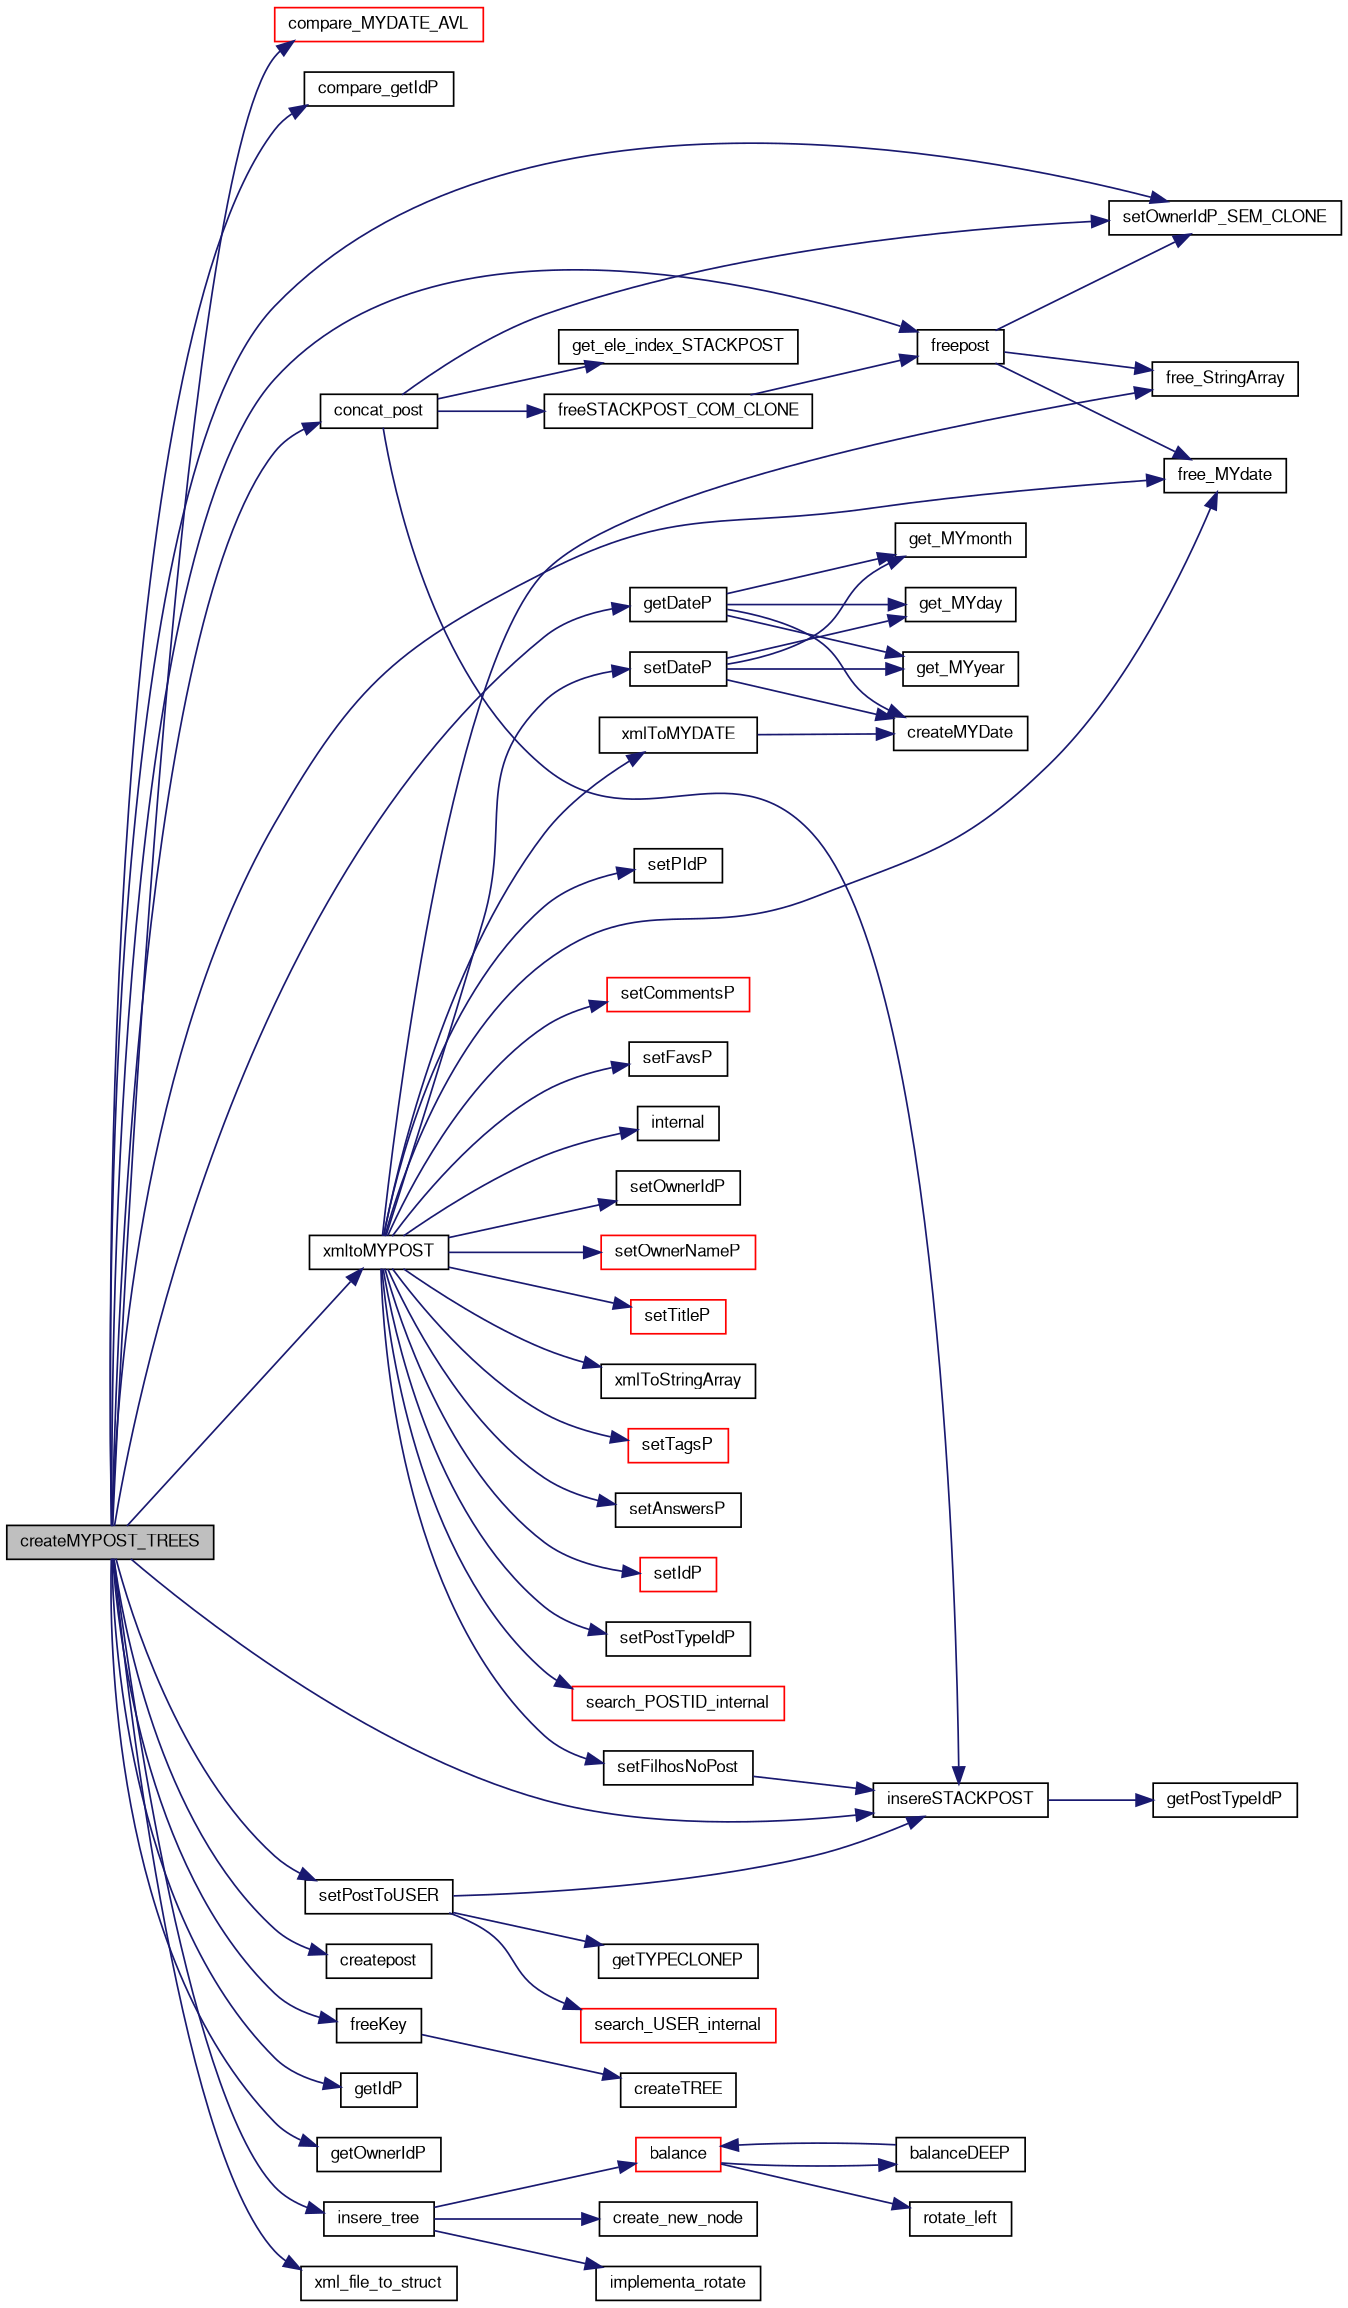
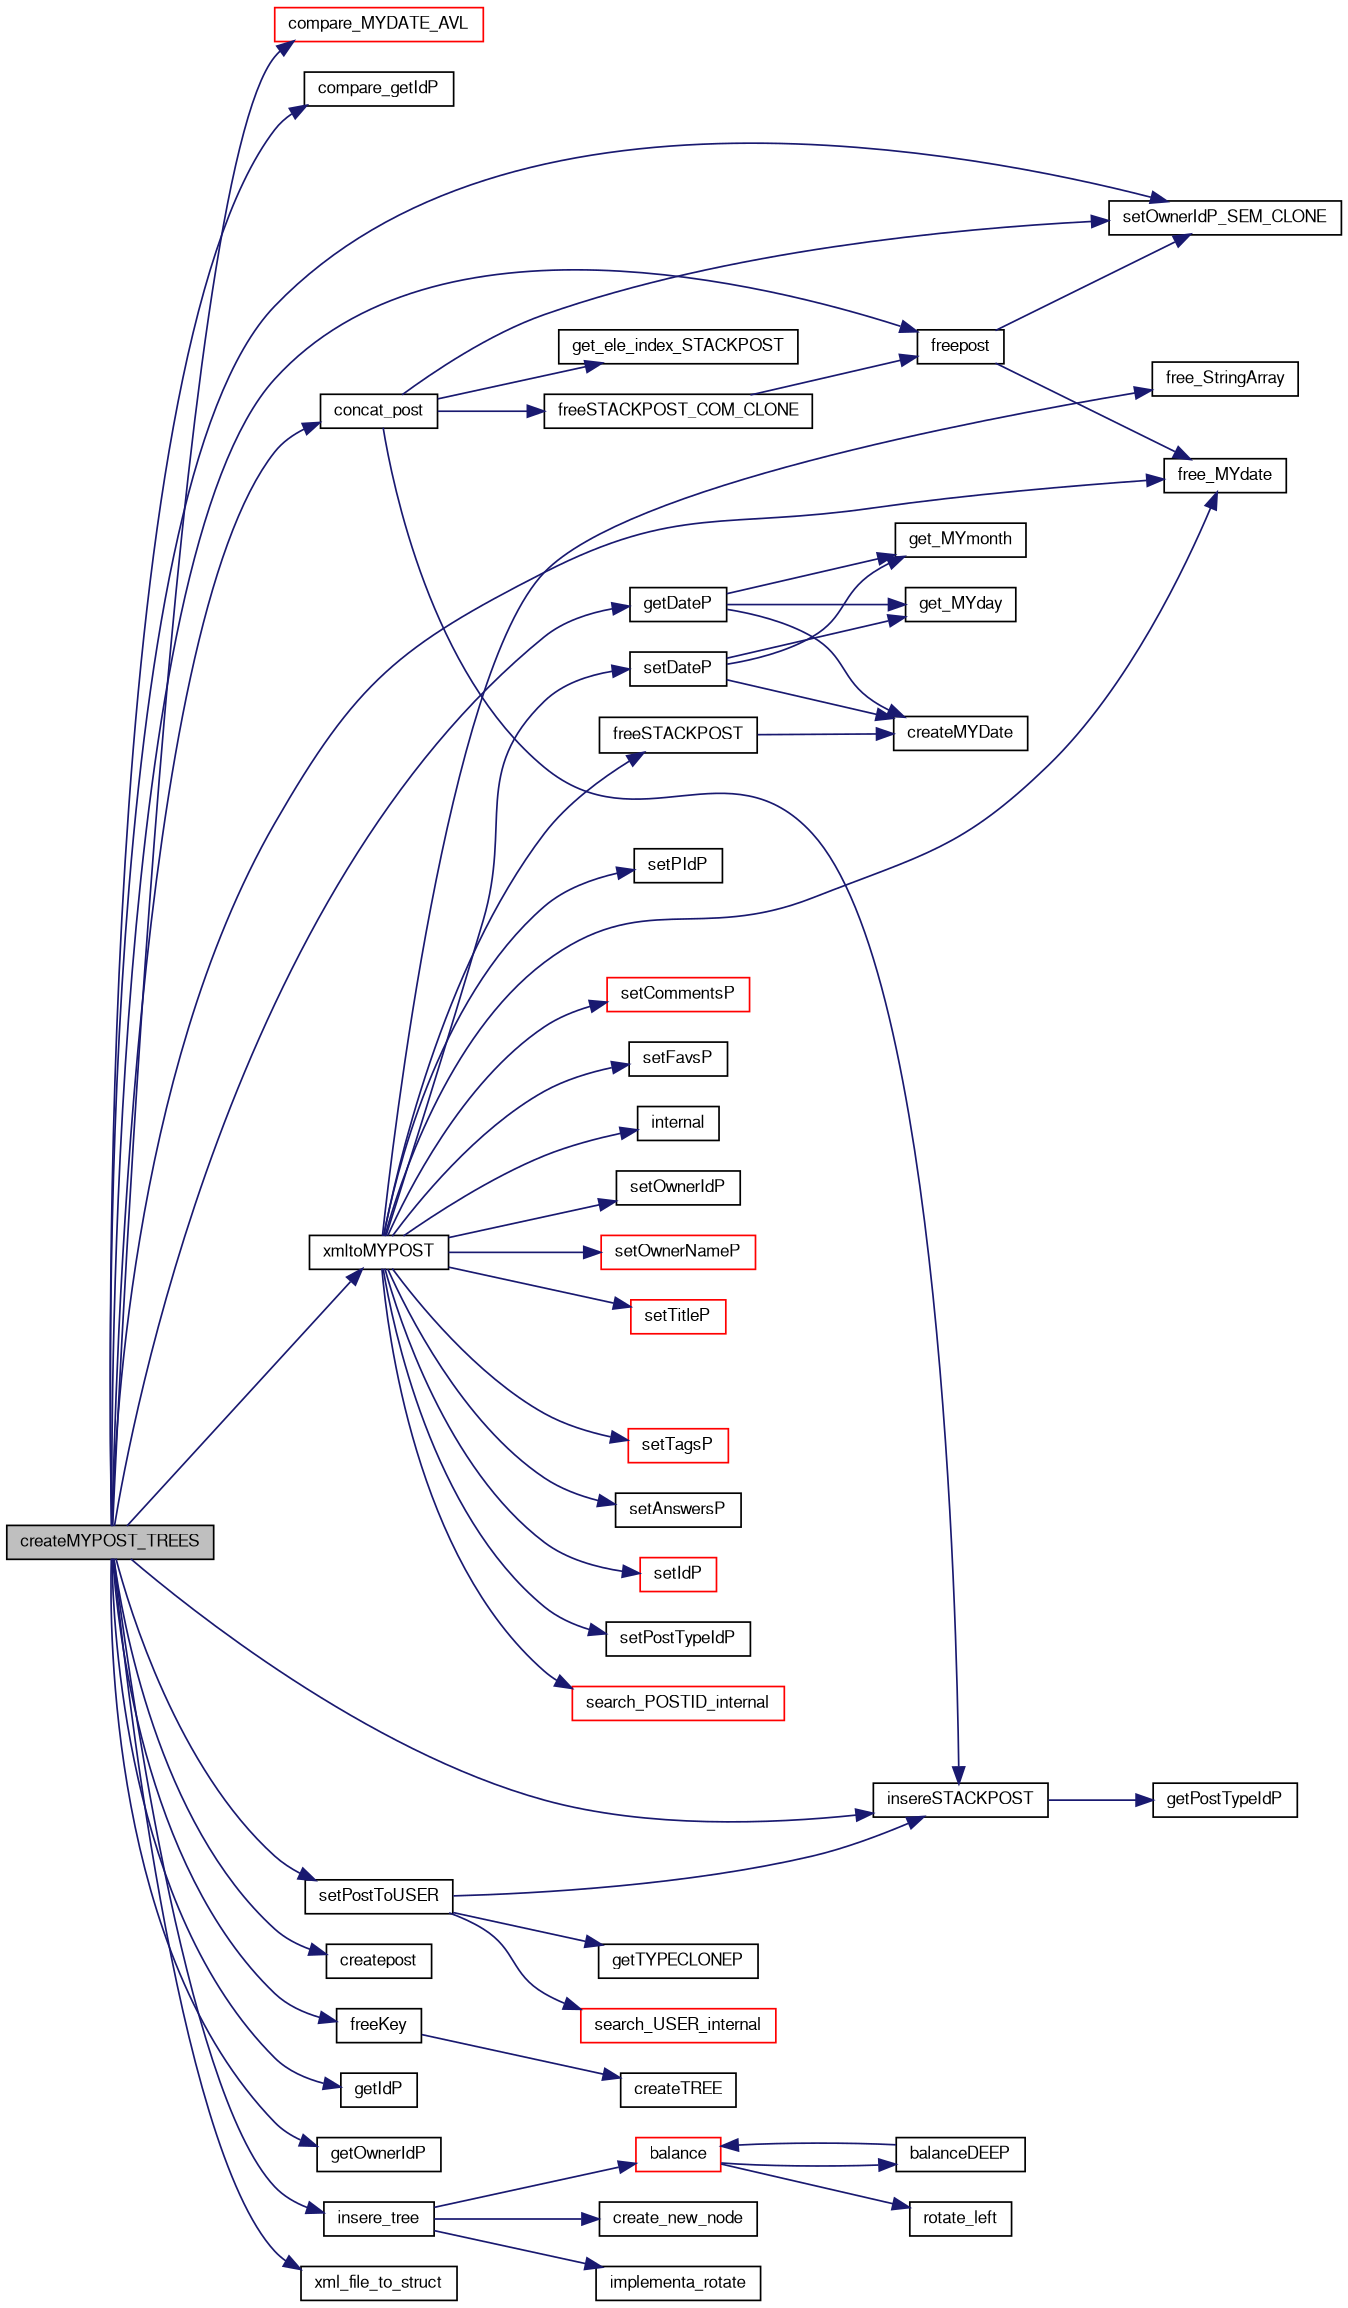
(1070, 360) -> none
(961, 669) -> none
(678, 735) -> (678, 735)
(678, 1381) -> none
(678, 1768) -> none
